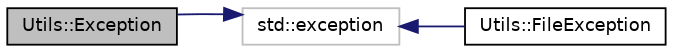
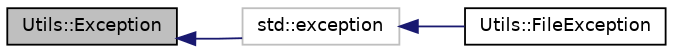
(200, 14) -> (219, 39)
